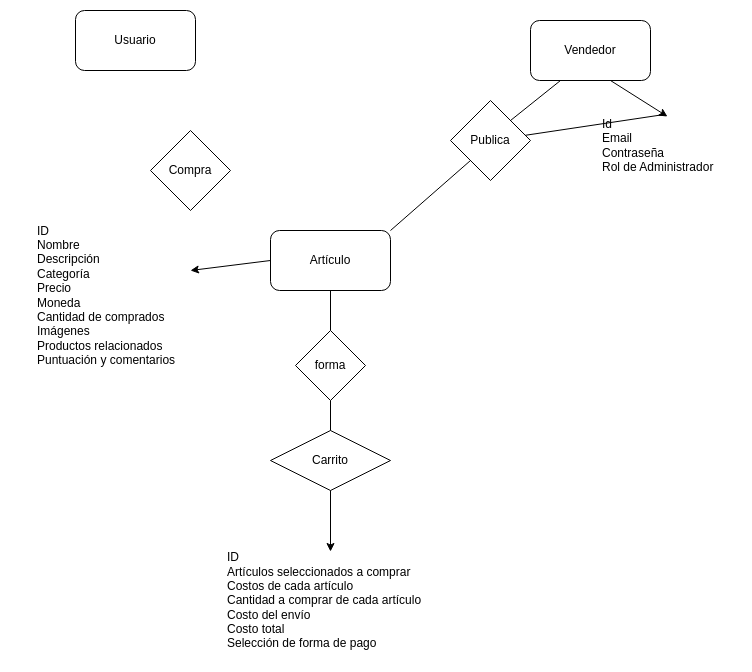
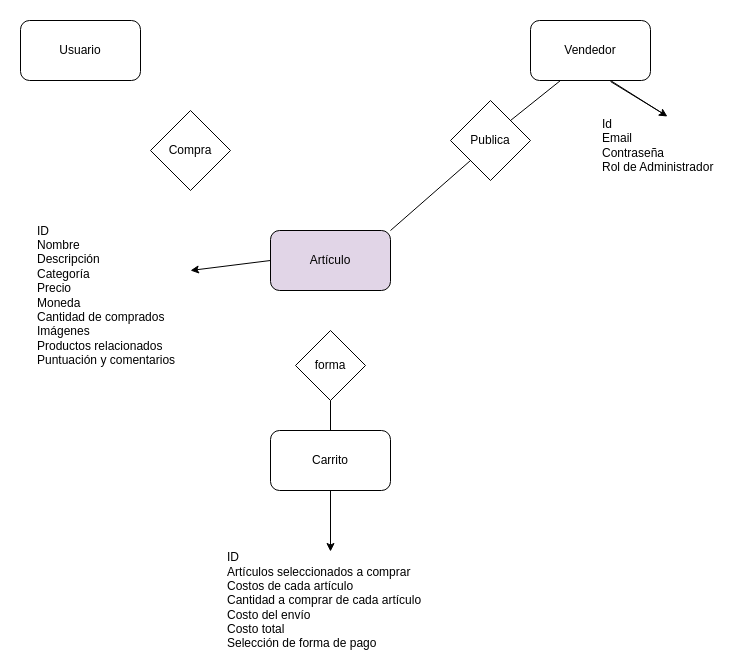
(136, 41) -> (81, 51)
(593, 125) -> (663, 113)
(191, 171) -> (191, 151)
(331, 261) -> (331, 261)
(331, 311) -> none
(331, 461) -> (331, 461)
